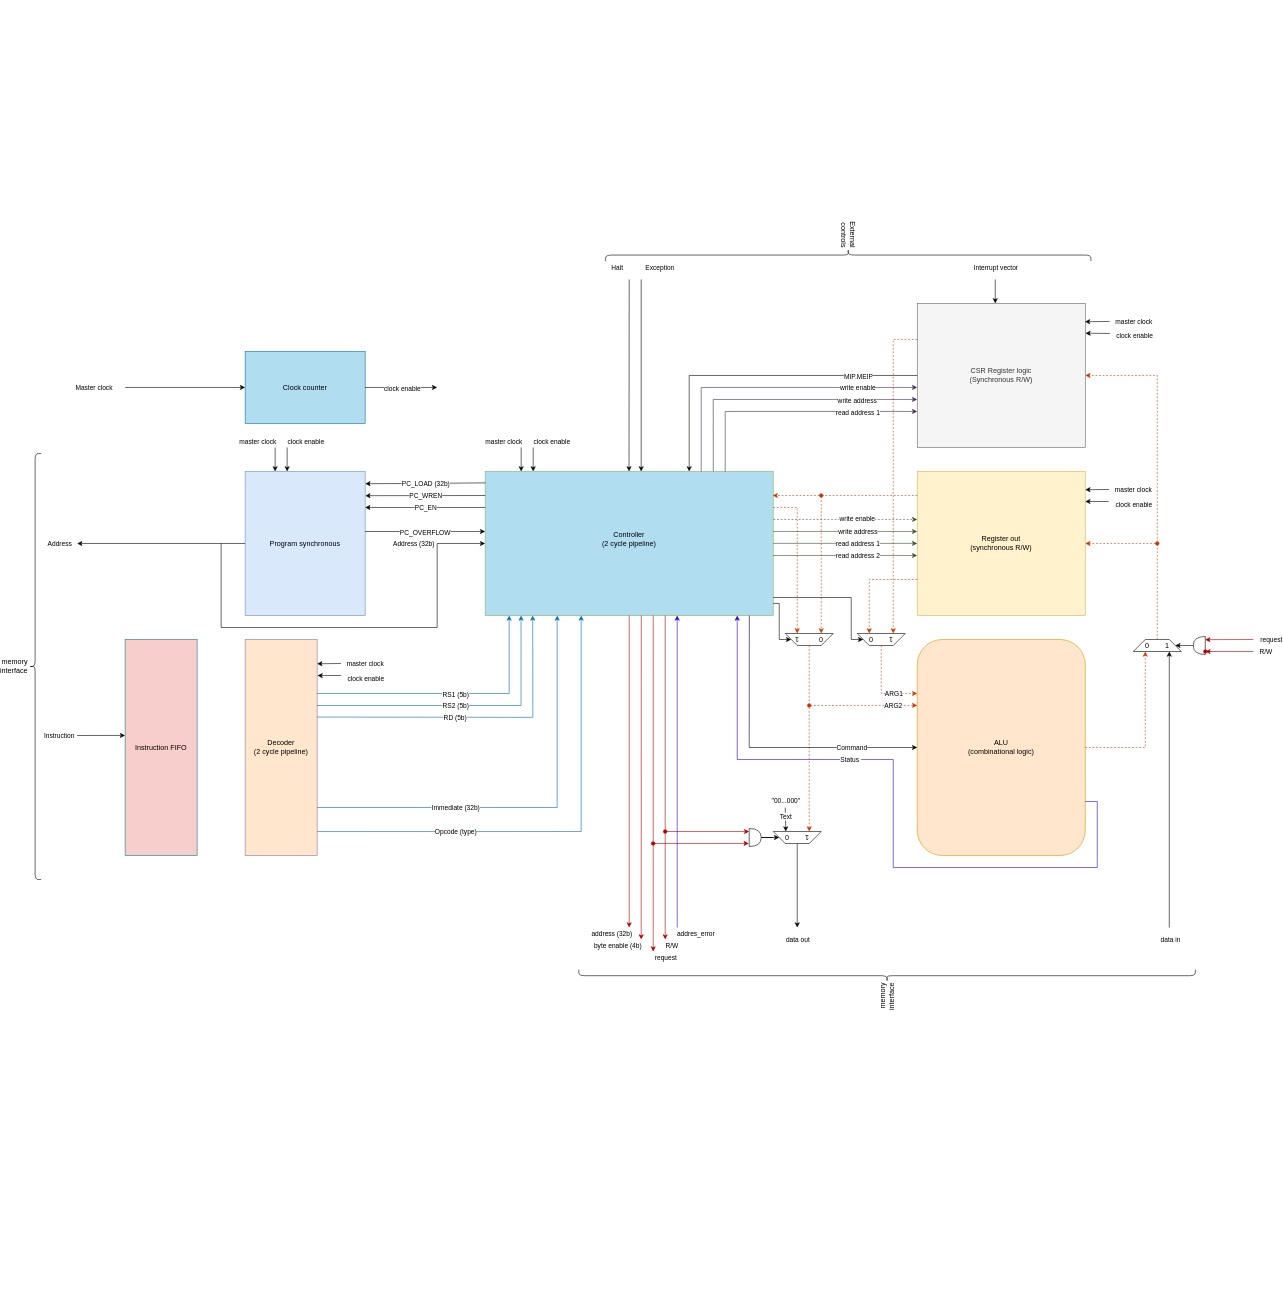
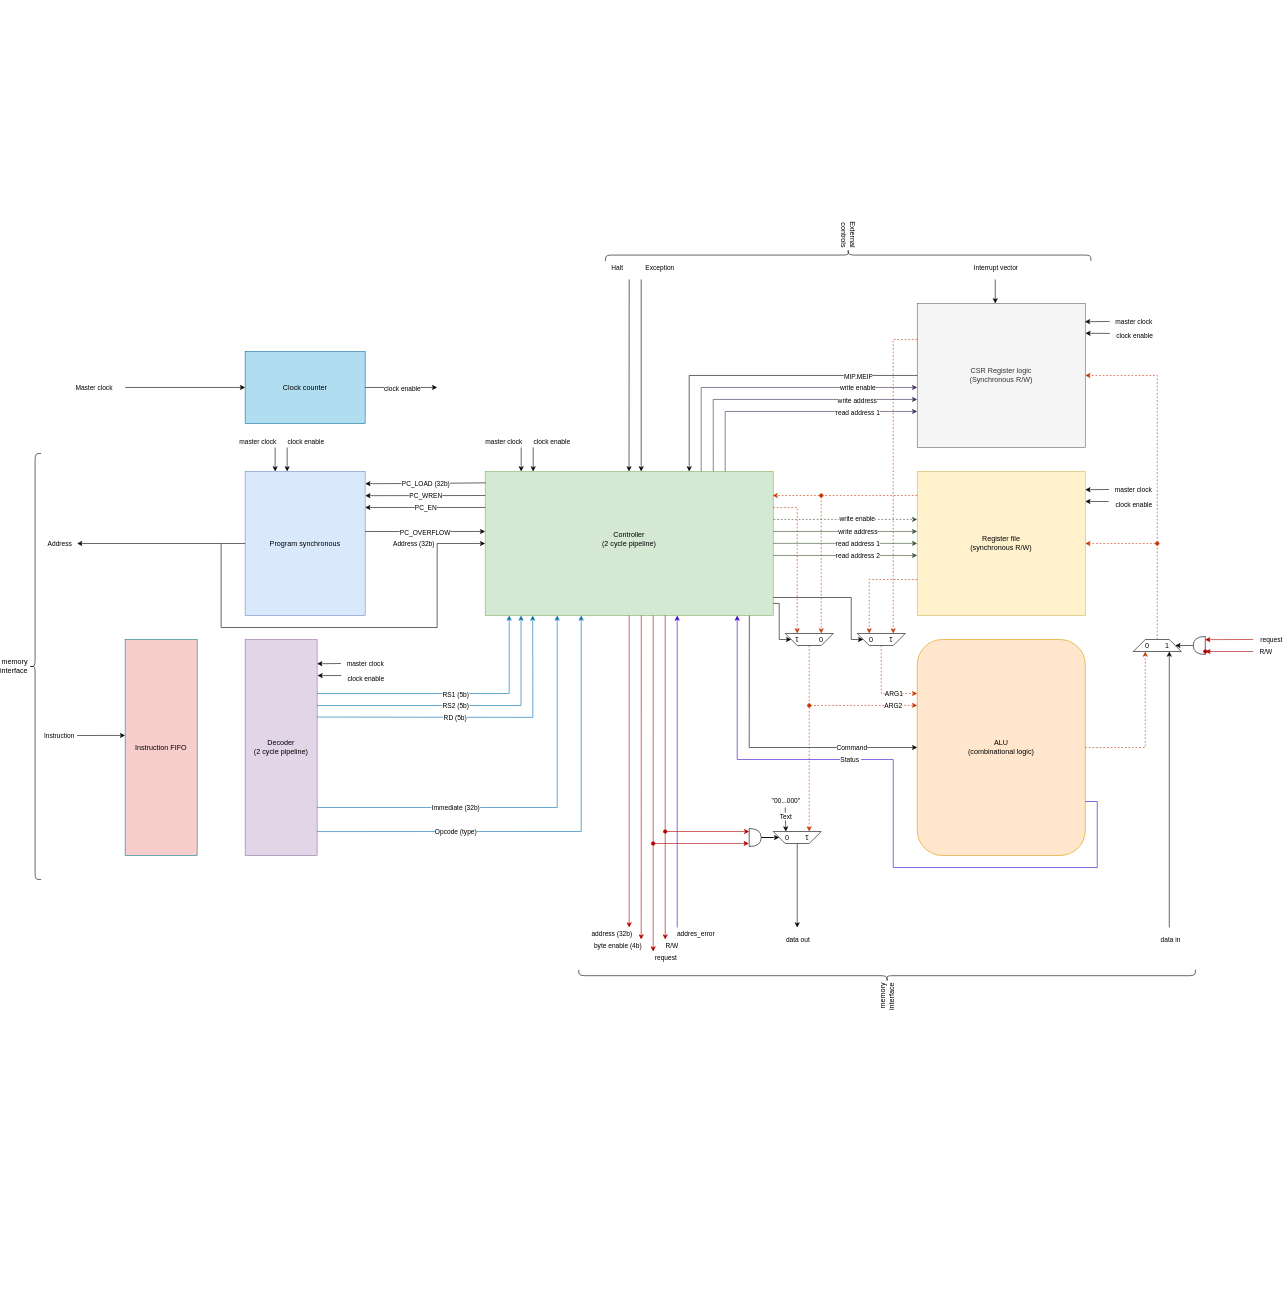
(629, 543) -> (629, 543)
(1001, 543) -> (1001, 543)
(281, 747) -> (281, 747)
